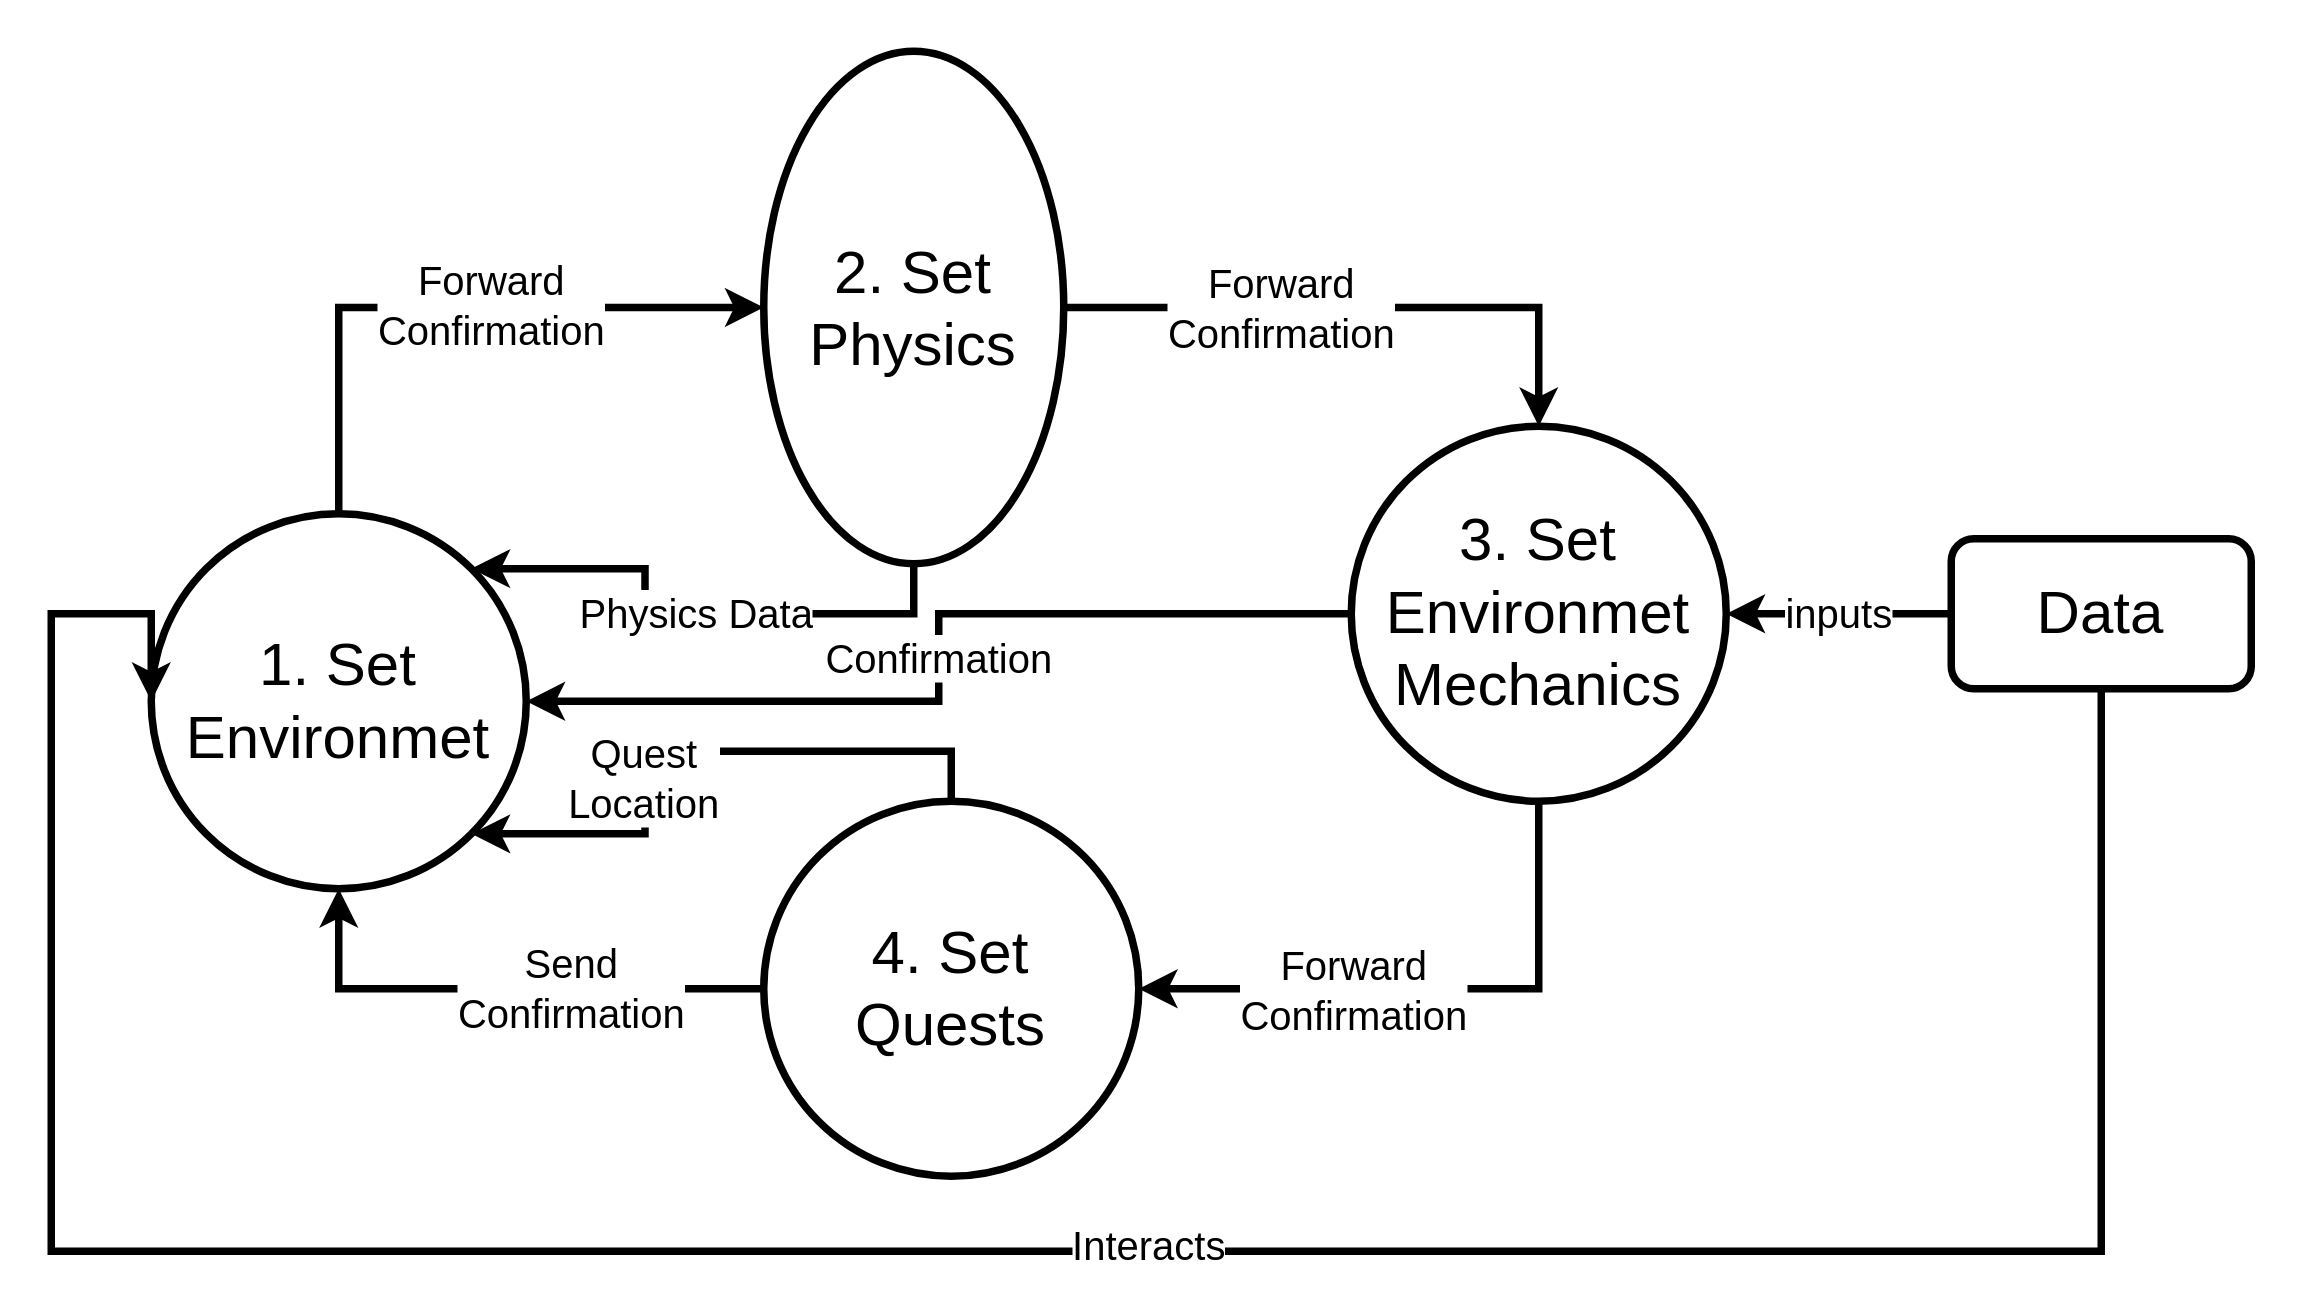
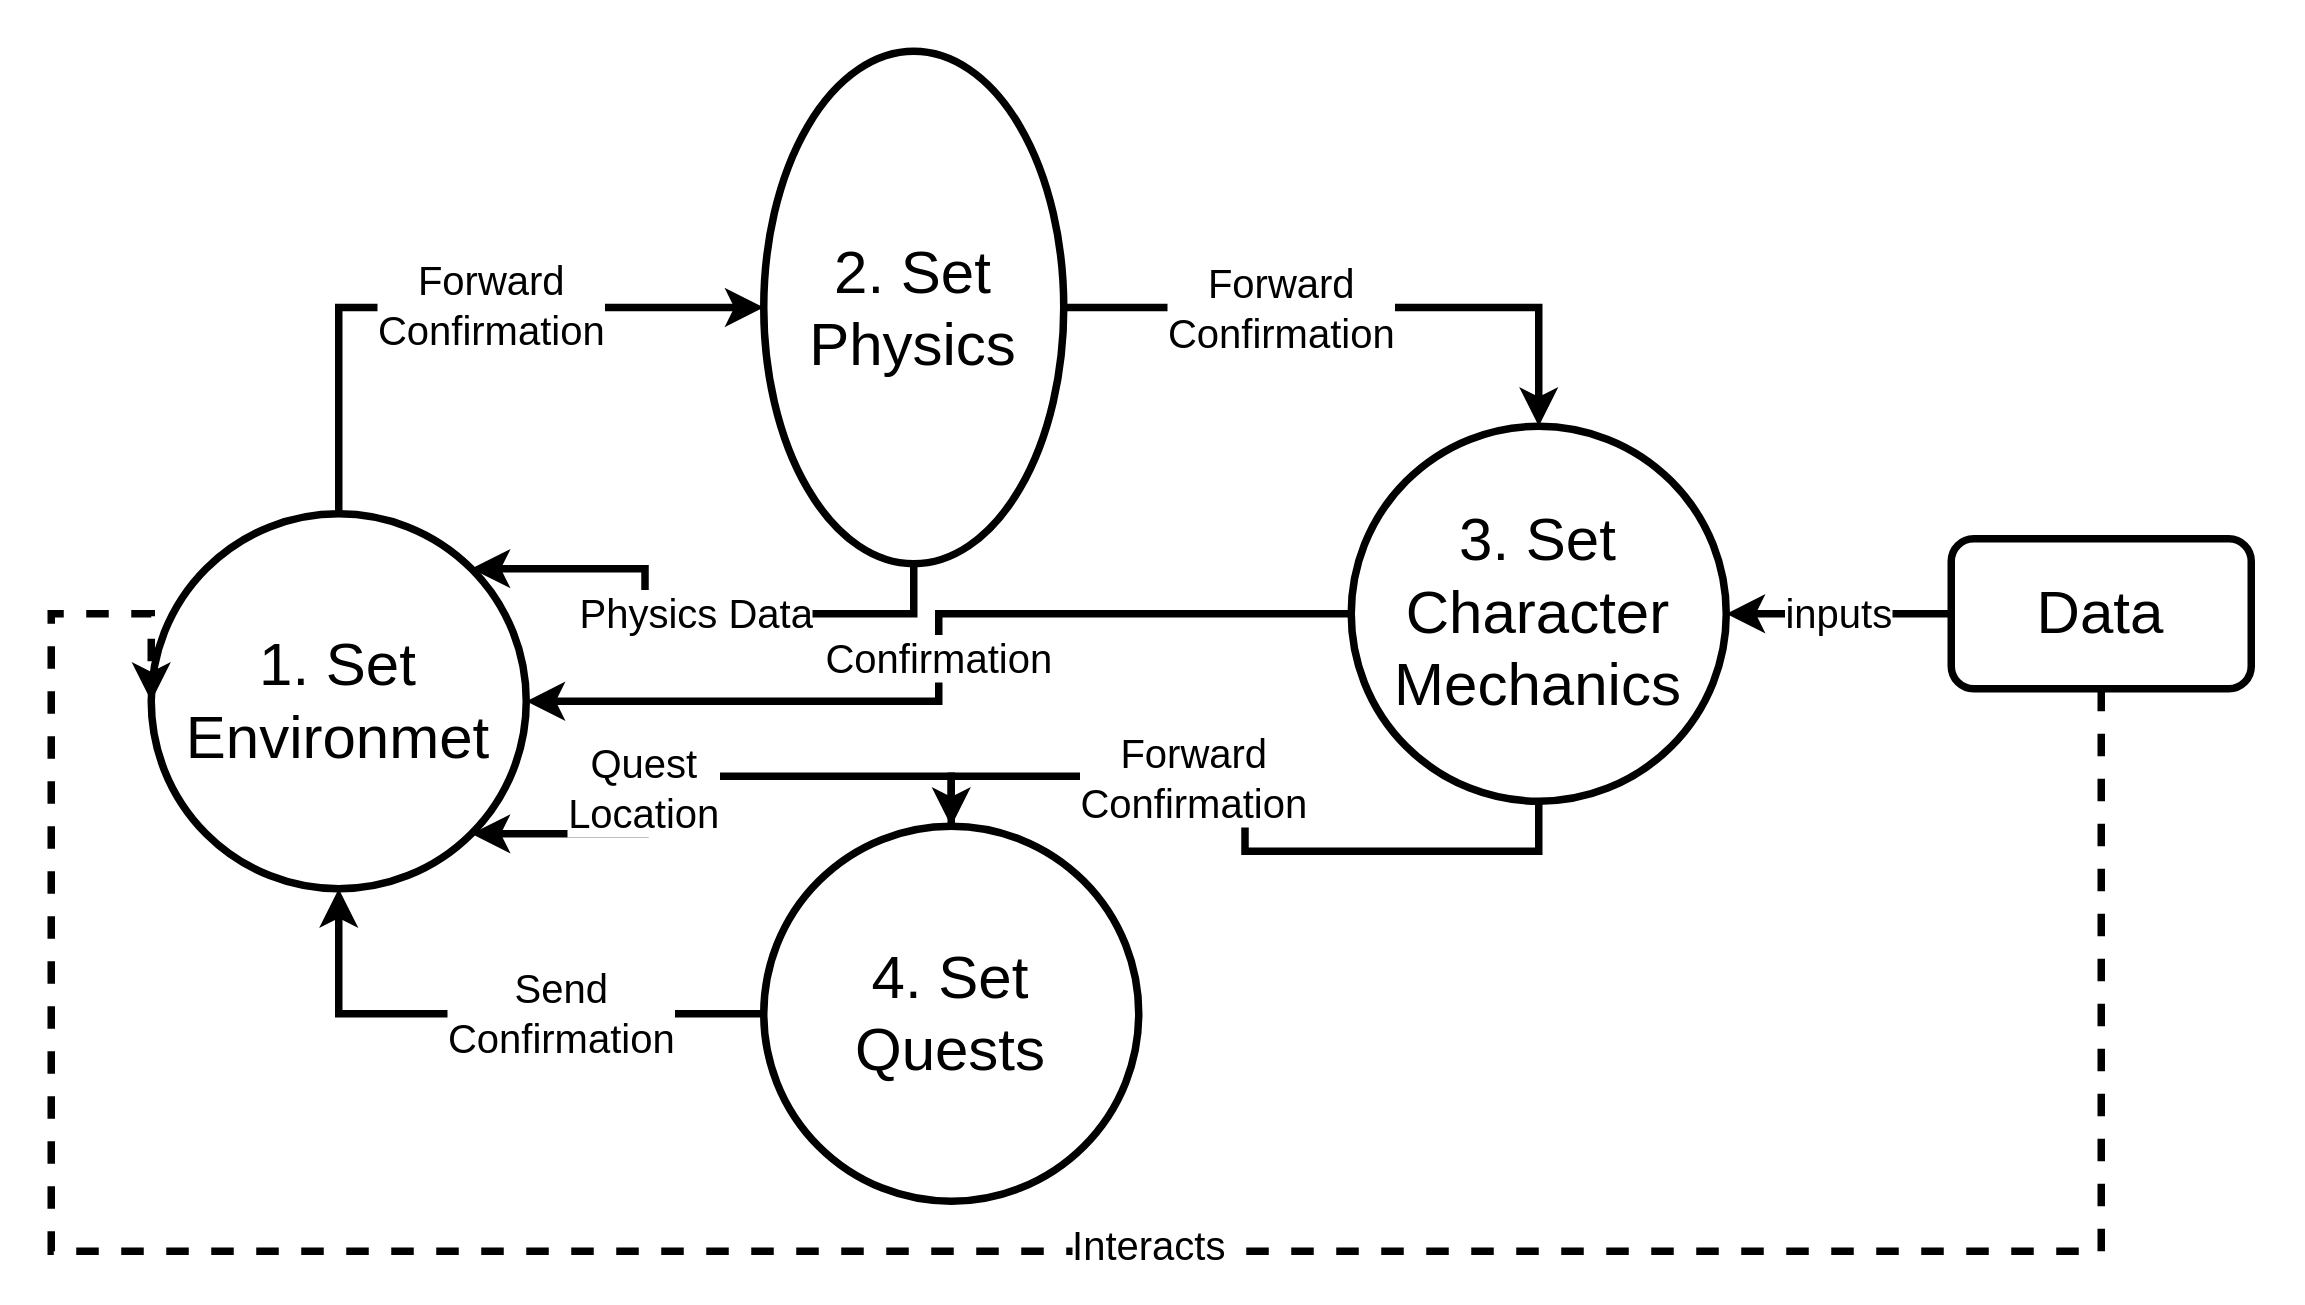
(1539, 614) -> (1539, 614)
(151, 626) -> (151, 626)
(951, 989) -> (951, 1014)
